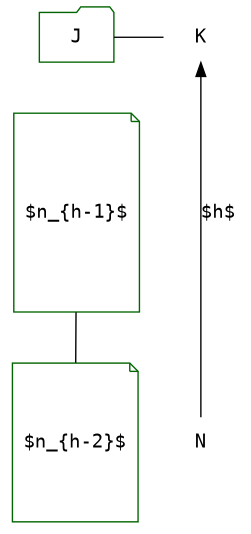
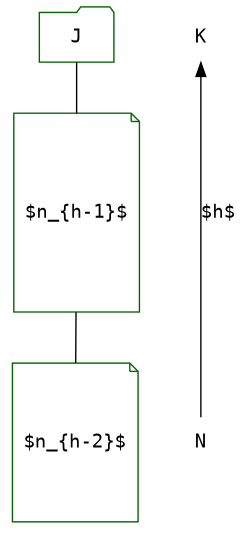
(139, 37) -> (77, 88)
